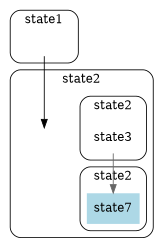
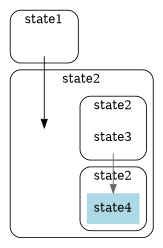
(113, 209) -> (113, 209)
